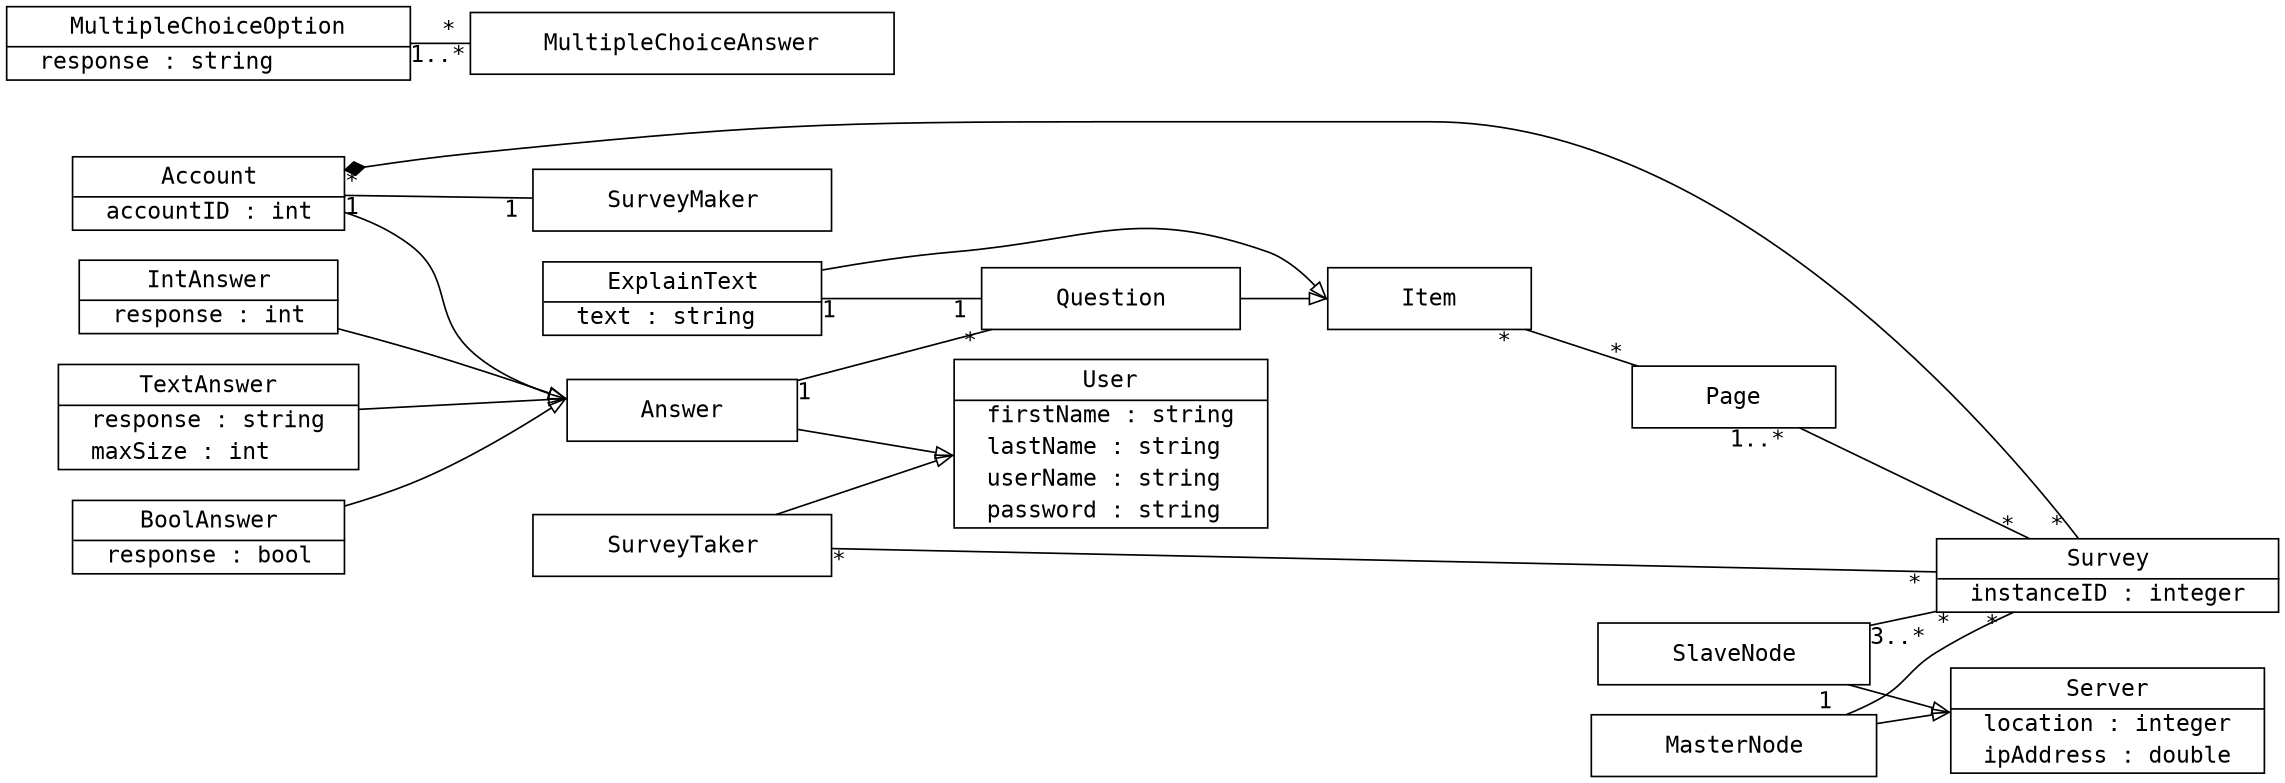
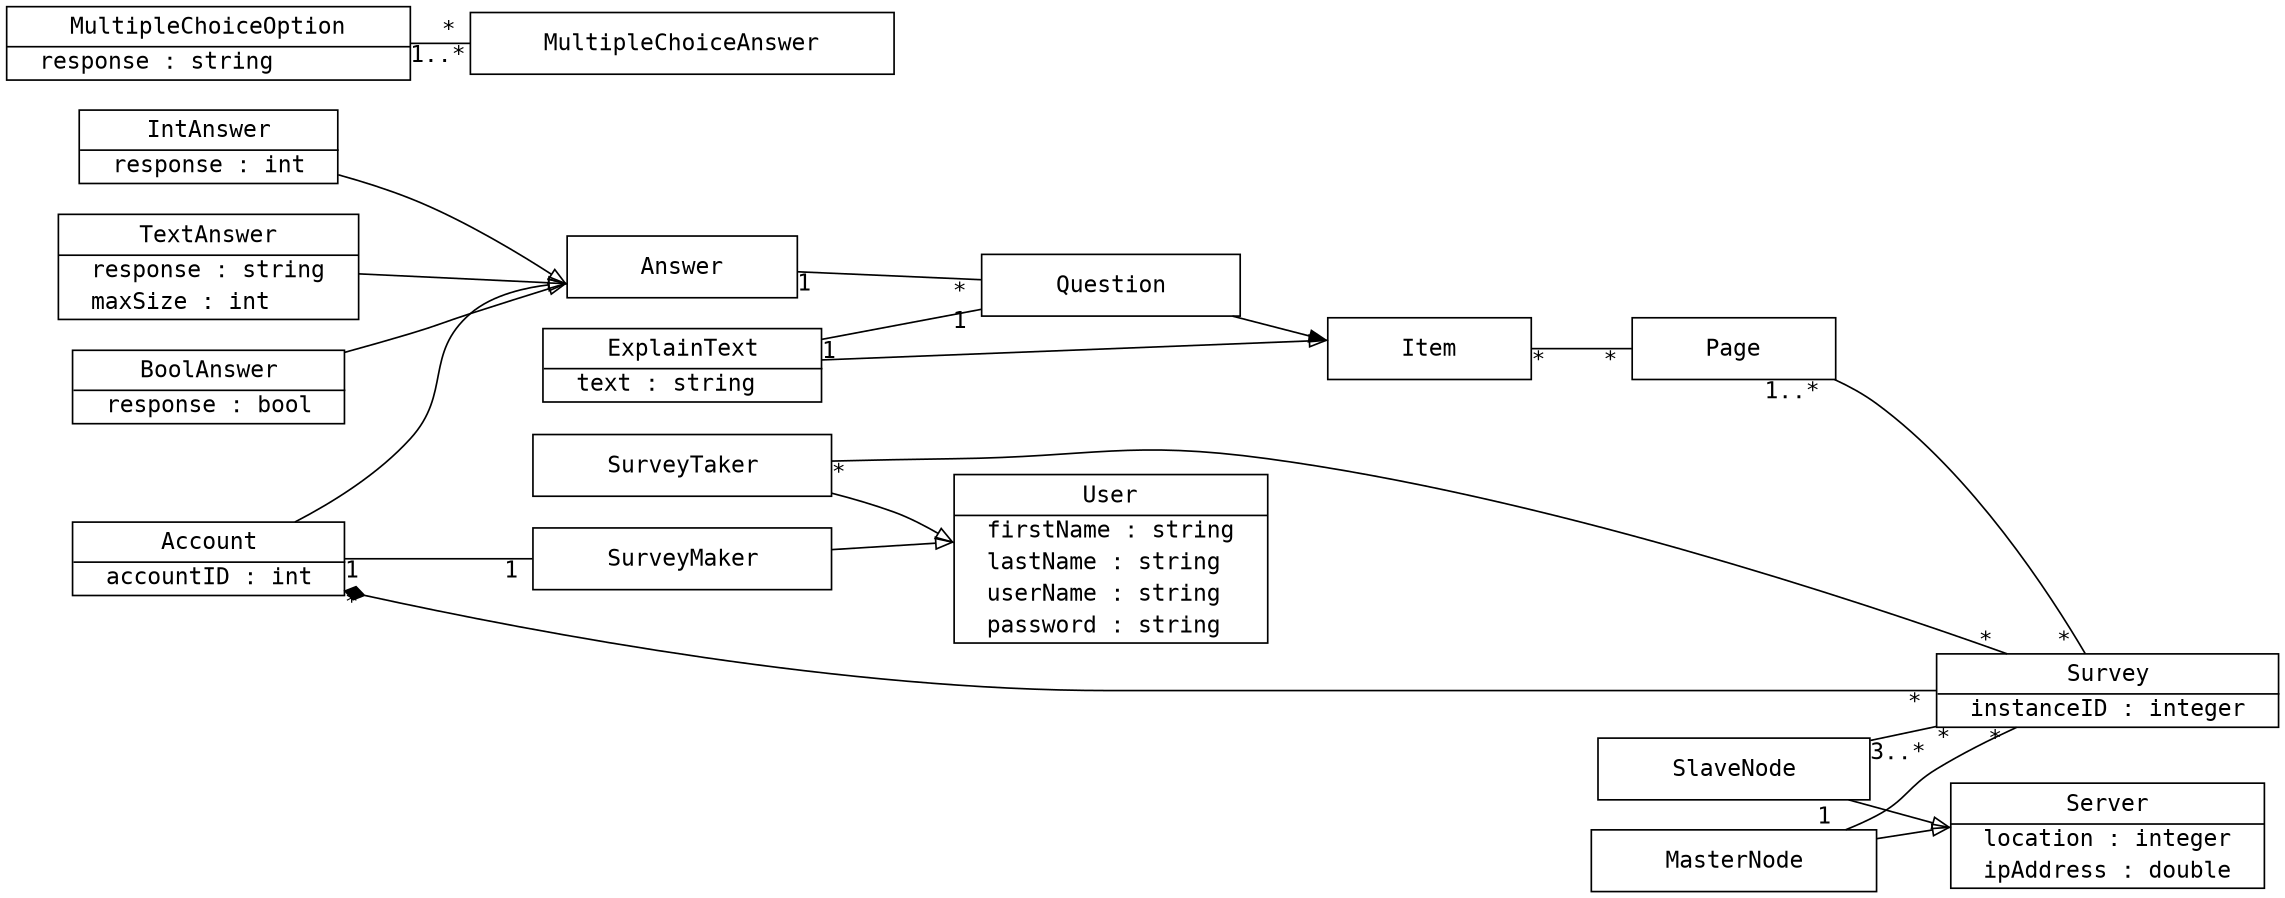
(1275, 299) -> (1271, 326)
(867, 441) -> (884, 546)
